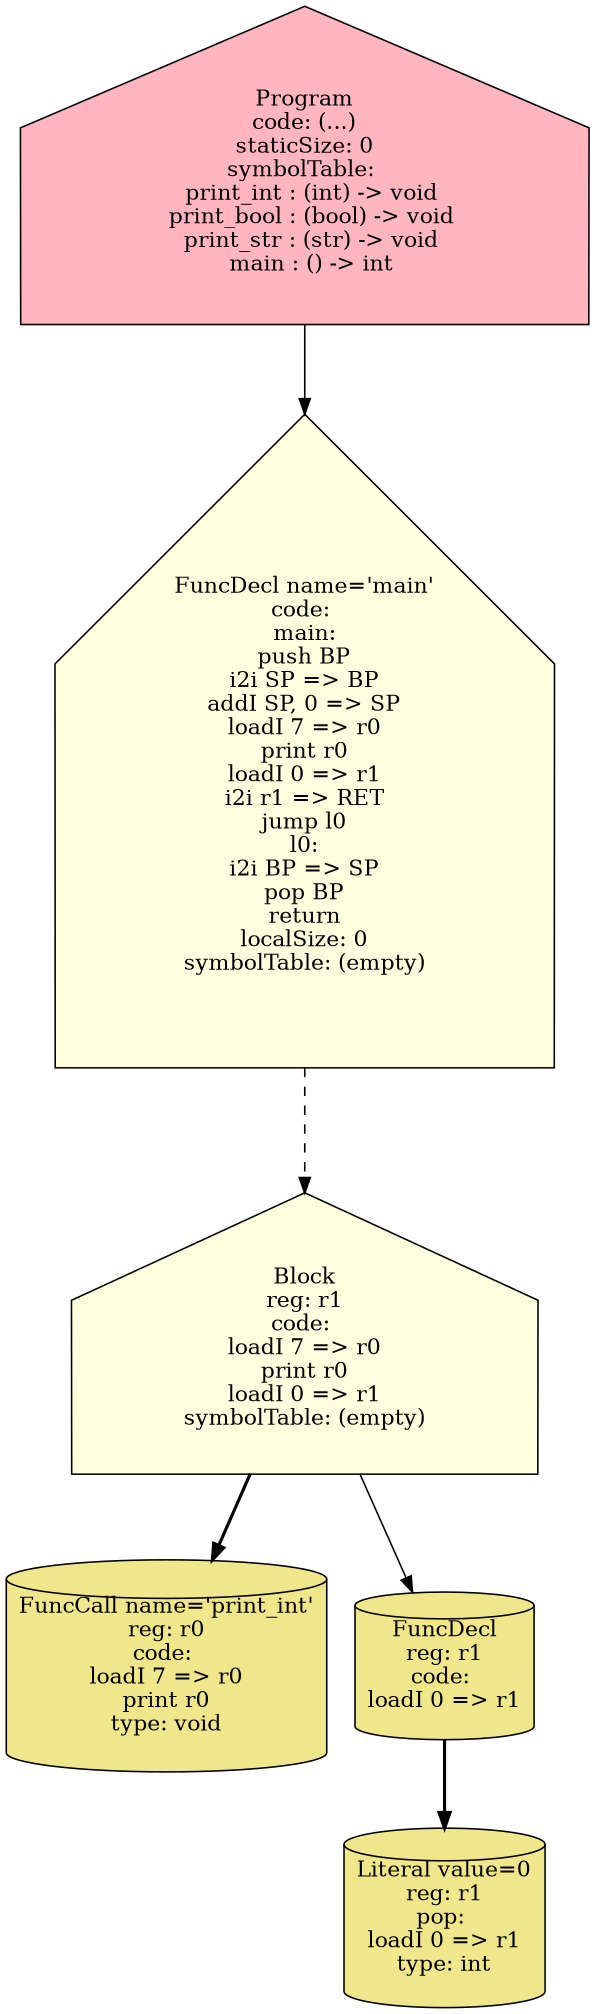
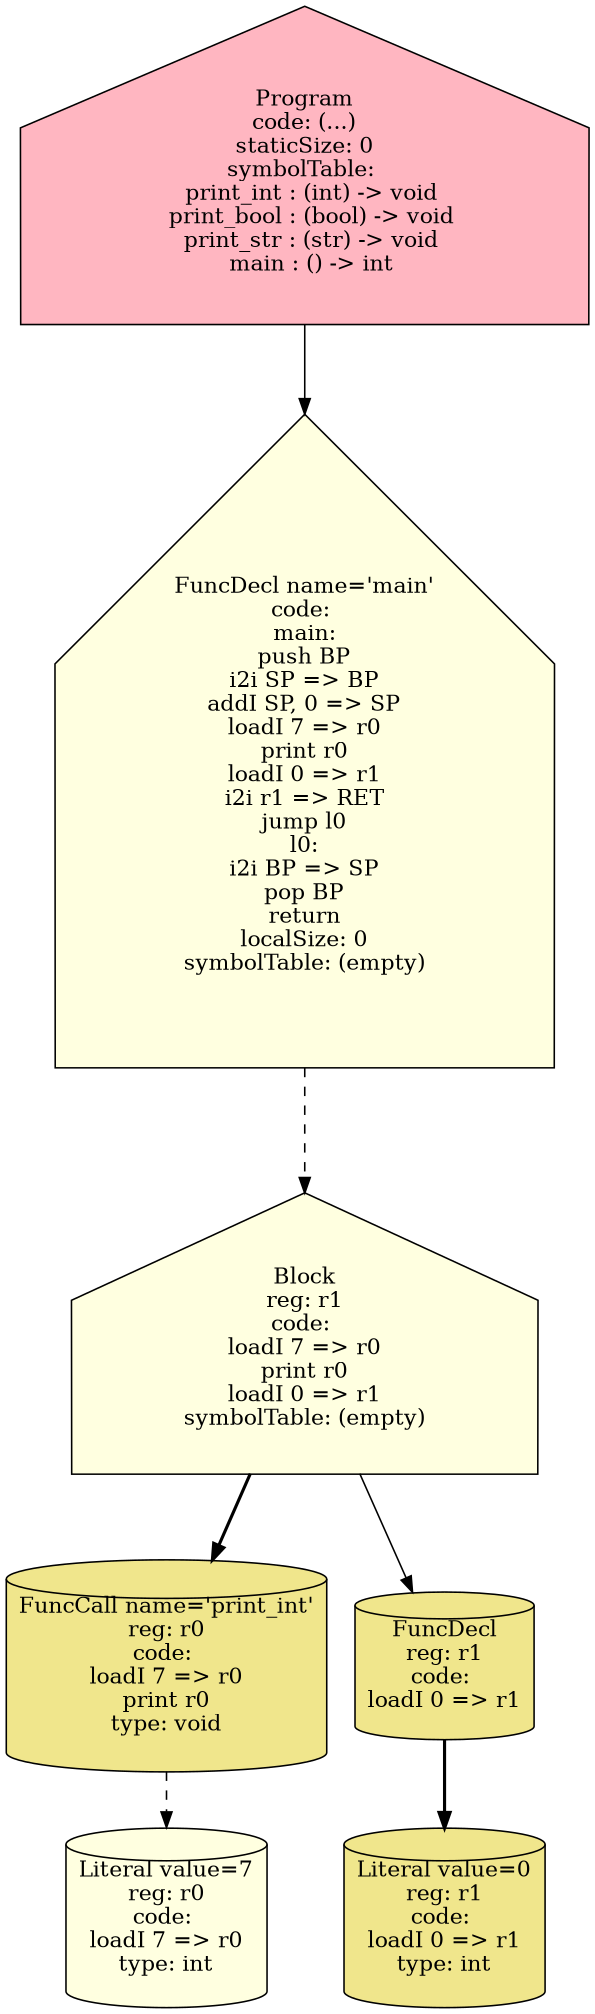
none -> (167, 1918)
(445, 1918) -> (445, 1918)
